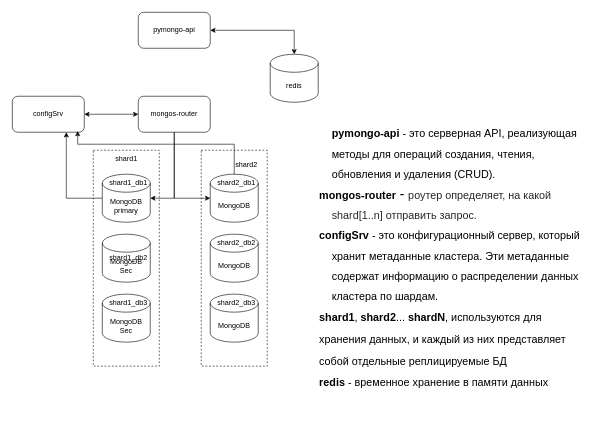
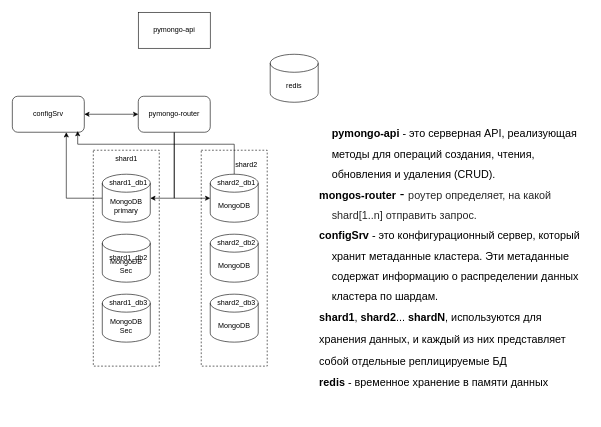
(174, 30) -> (174, 30)
(293, 30) -> none
(174, 114) -> (174, 114)
